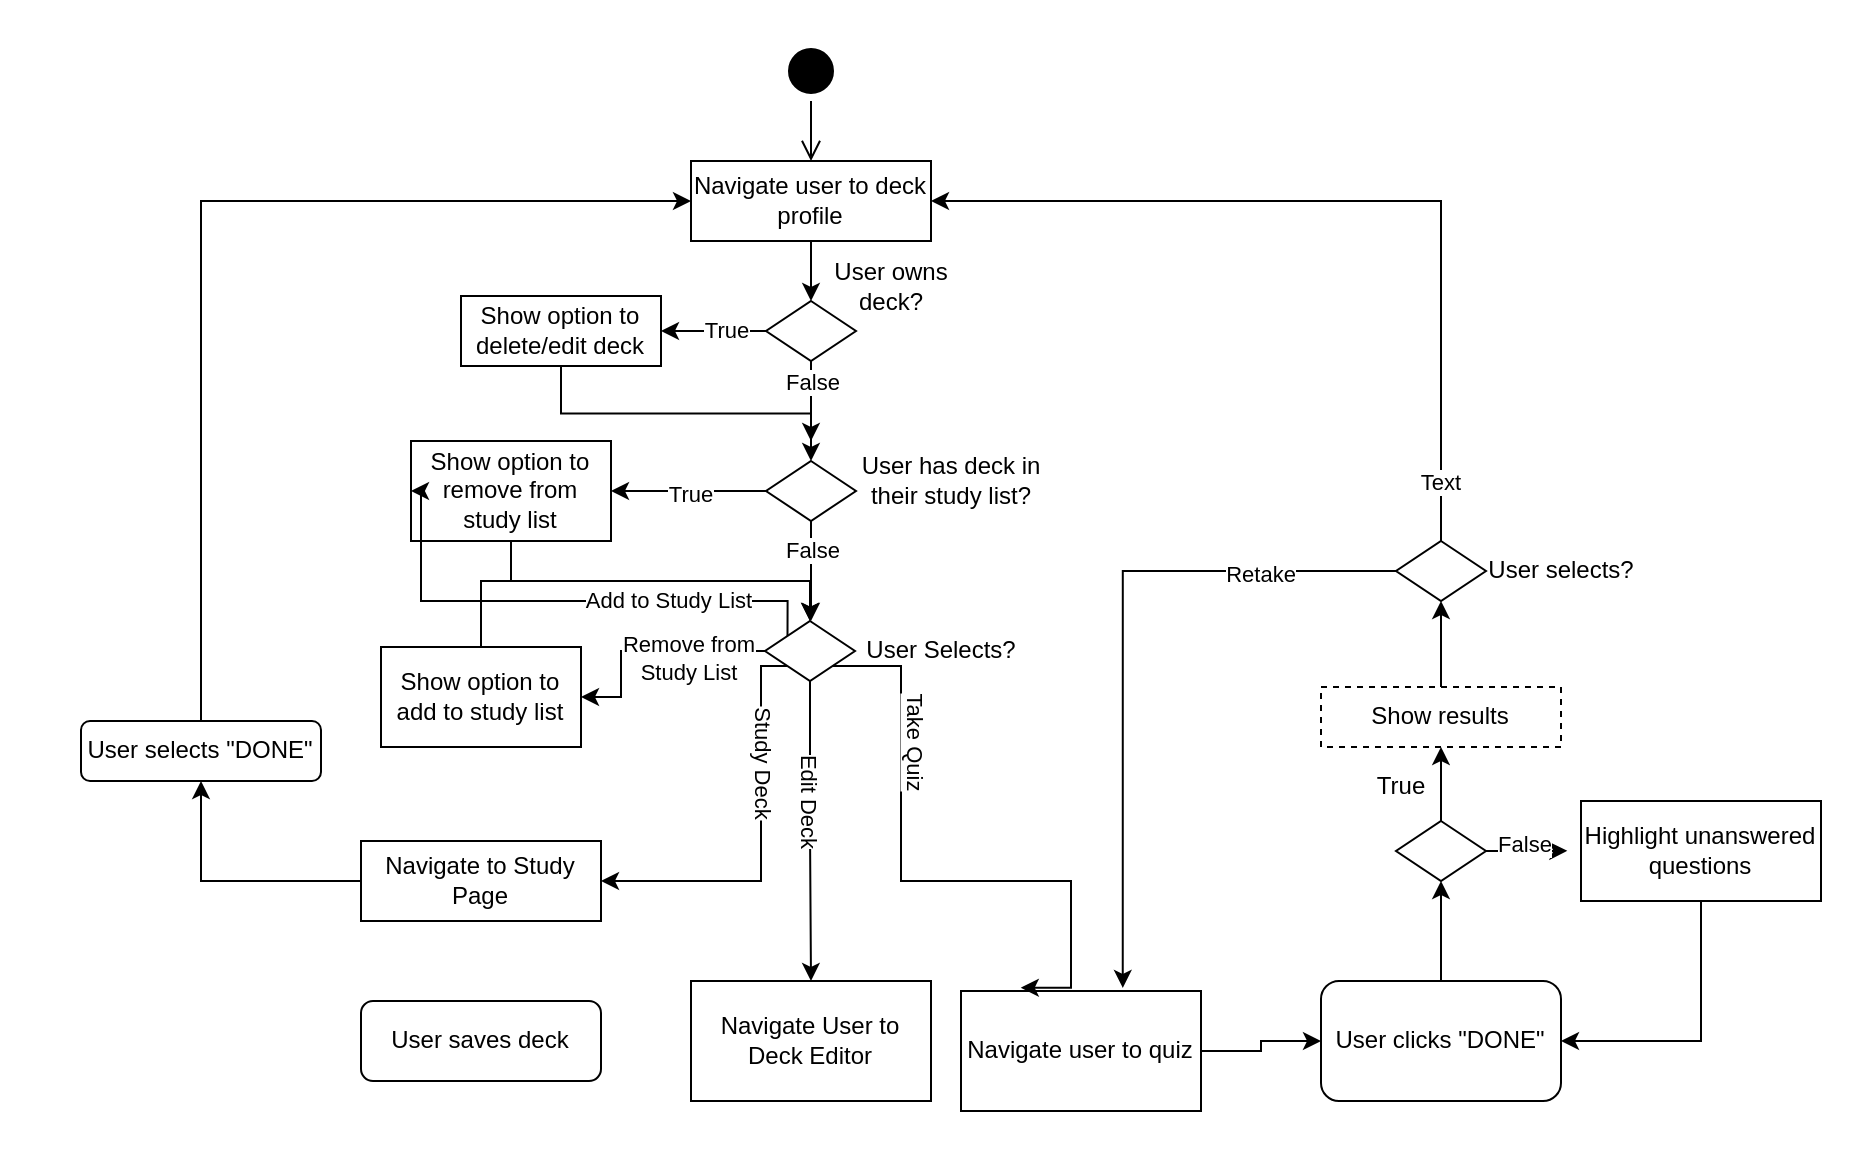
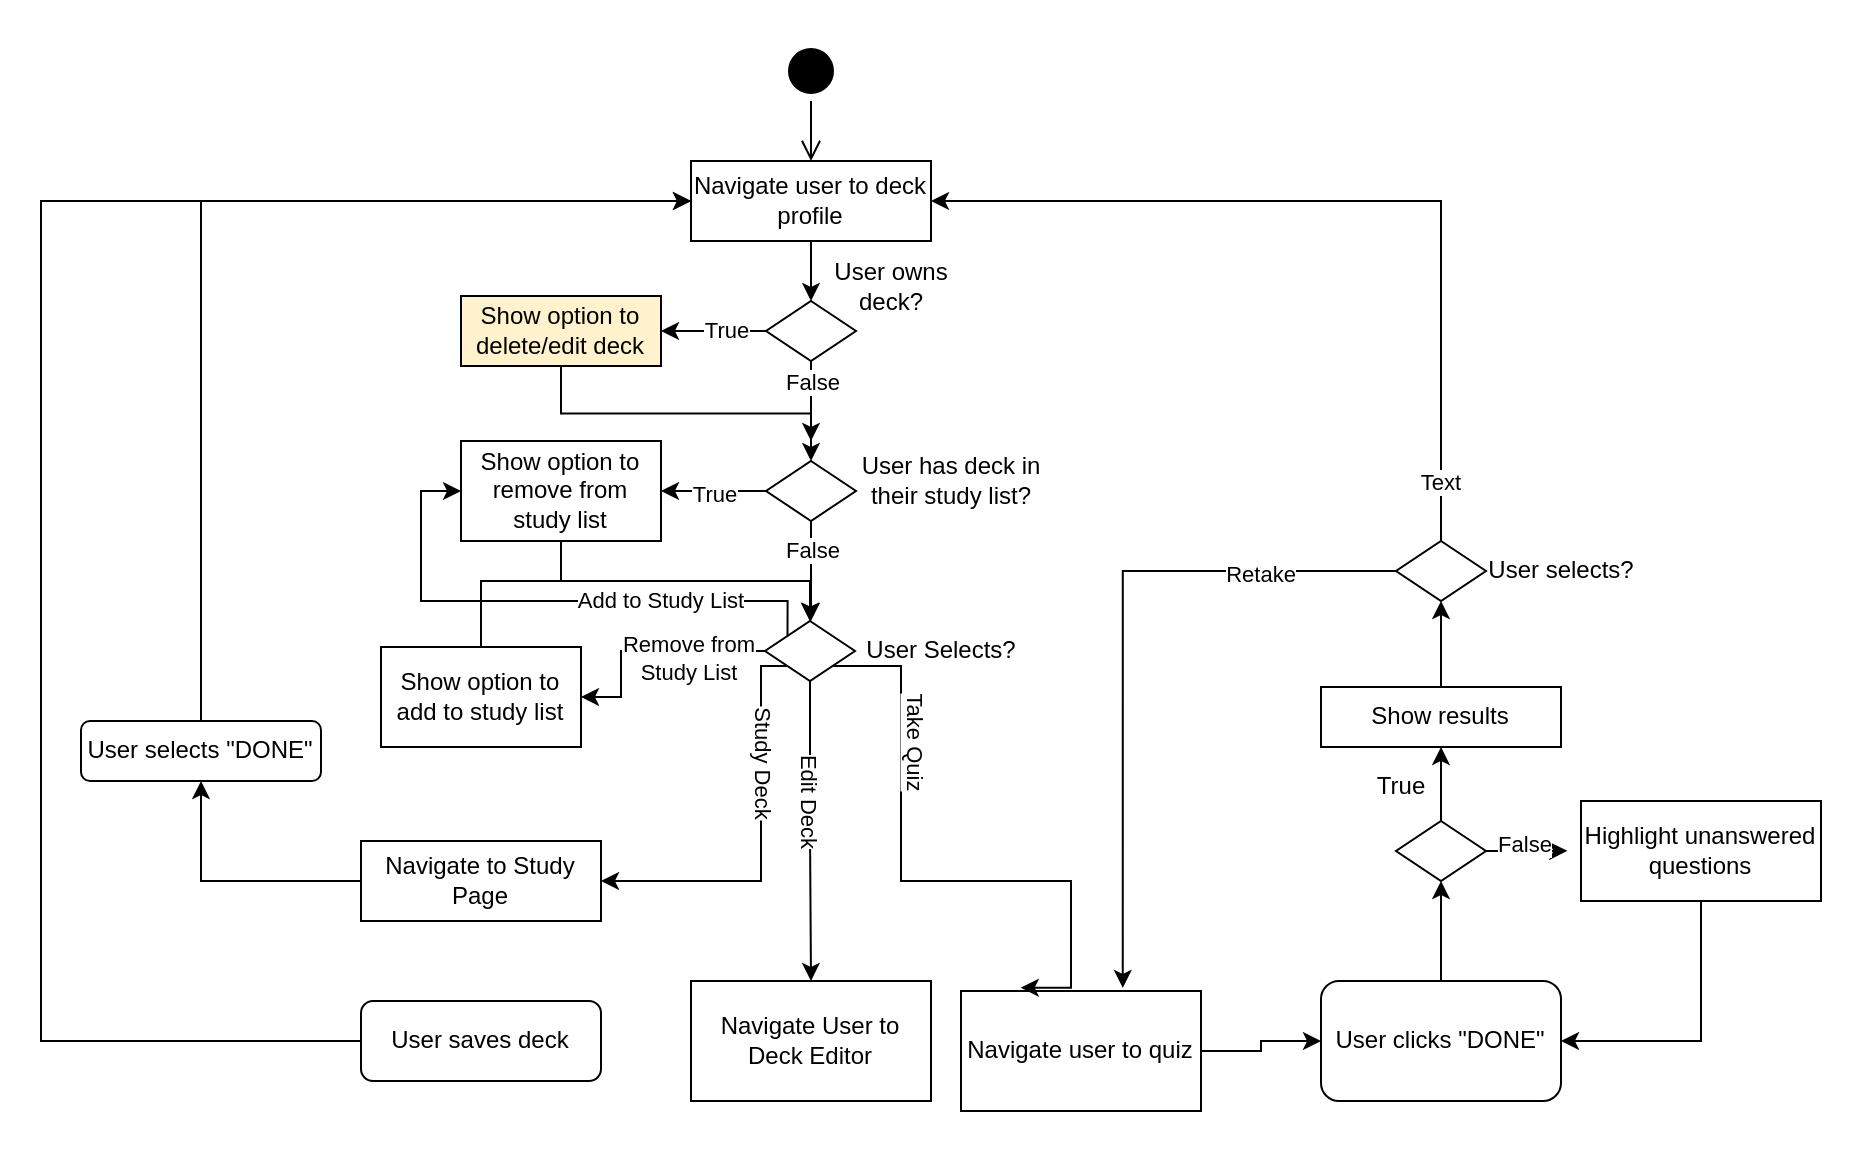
(561, 331) -> (561, 331)
(511, 491) -> (561, 491)
none -> (41, 703)
(1441, 717) -> (1441, 717)
